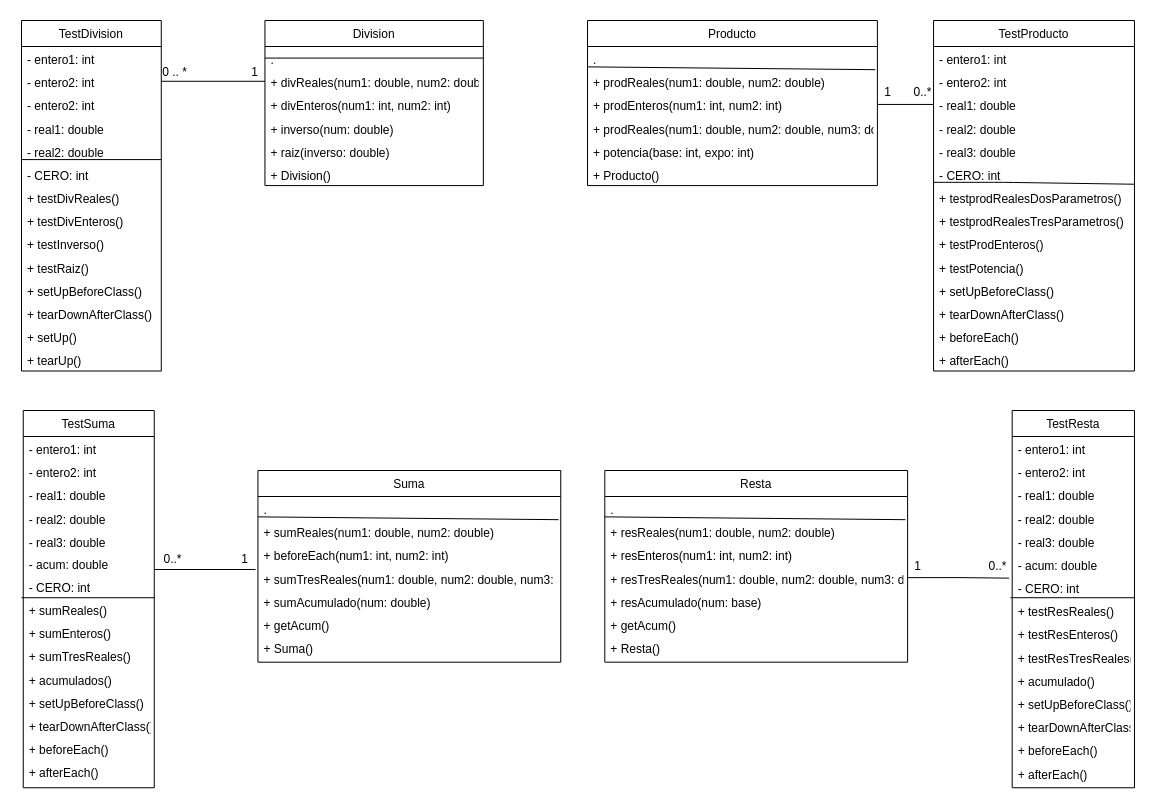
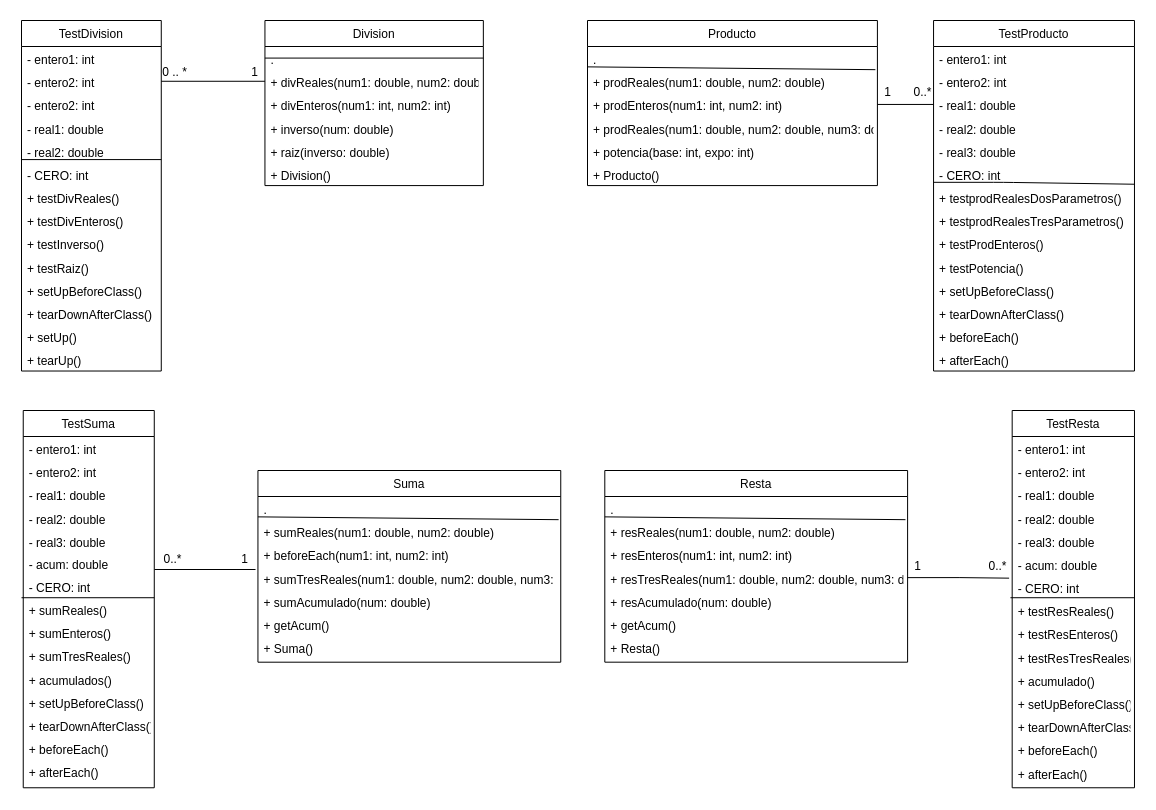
(688, 603) -> (693, 603)
